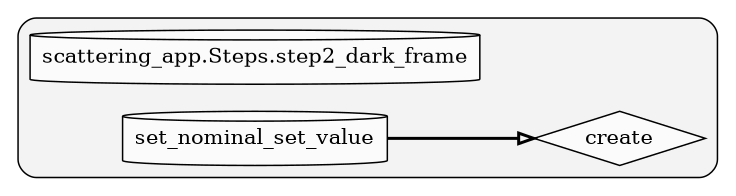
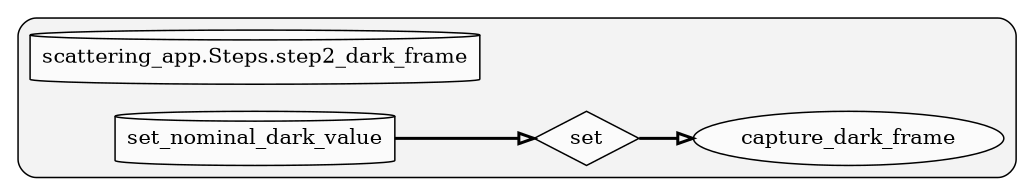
(255, 138) -> (255, 138)
(620, 138) -> (587, 138)
none -> (849, 138)
